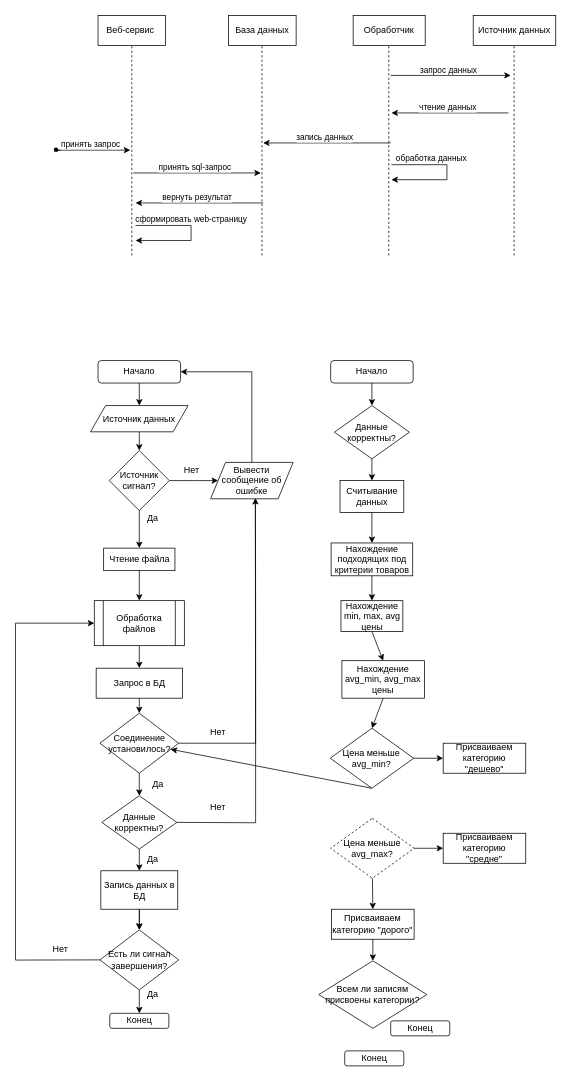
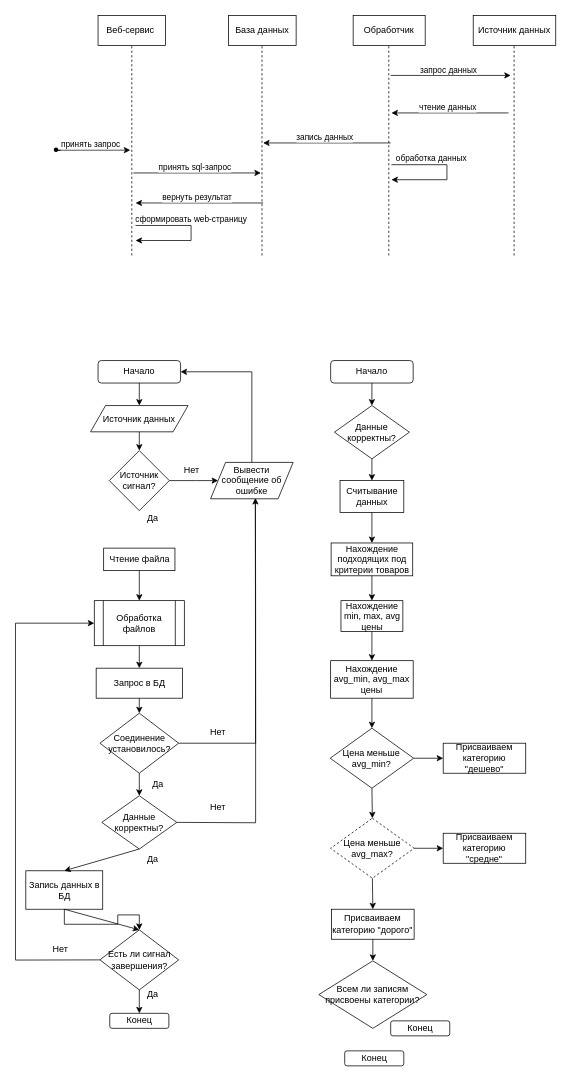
(139, 527) -> none
(383, 679) -> (372, 679)
(273, 769) -> (372, 808)
(139, 890) -> (64, 890)
